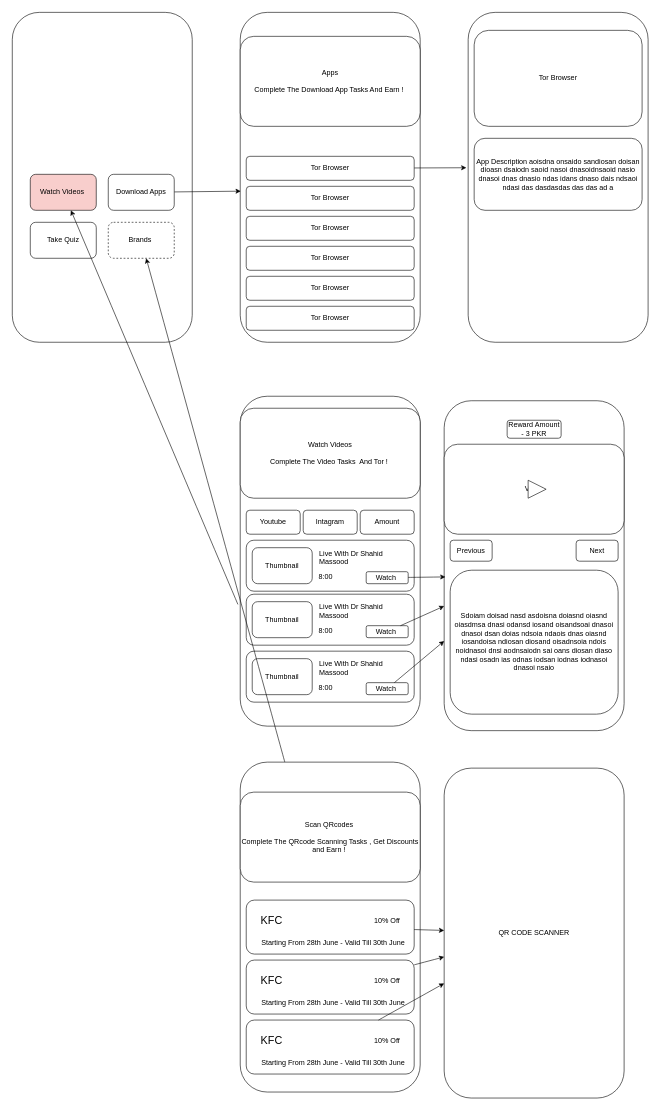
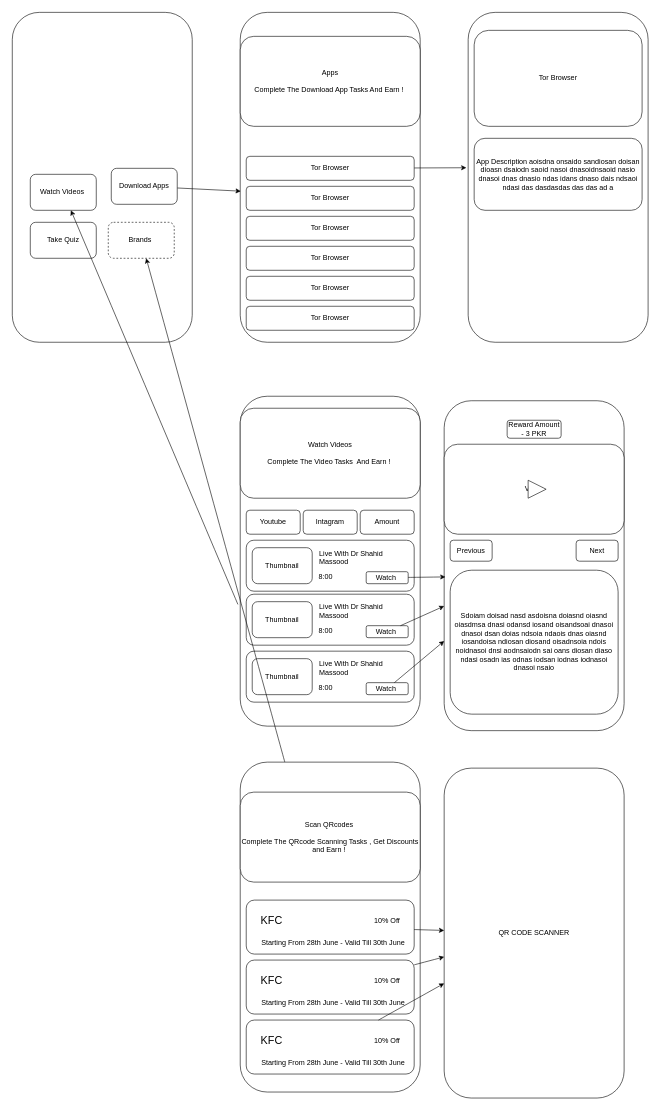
(63, 192) -> (63, 192)
(141, 192) -> (144, 186)
(330, 453) -> (330, 453)
